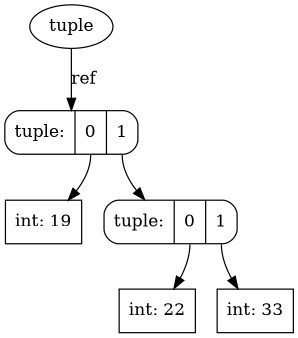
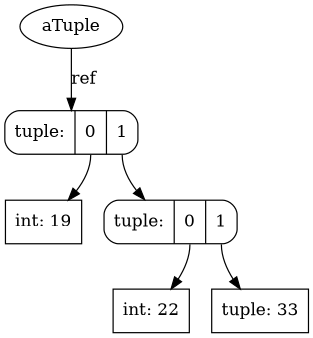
(71, 27) -> (71, 27)
(255, 311) -> (260, 311)
